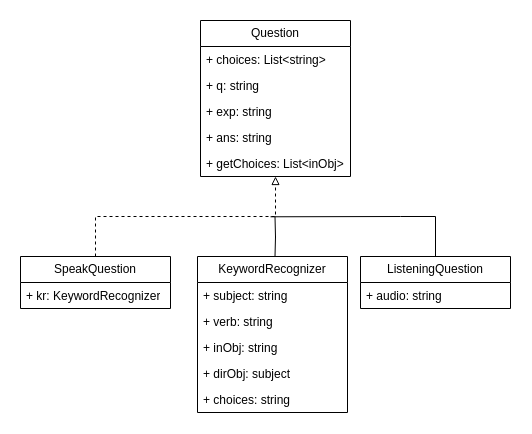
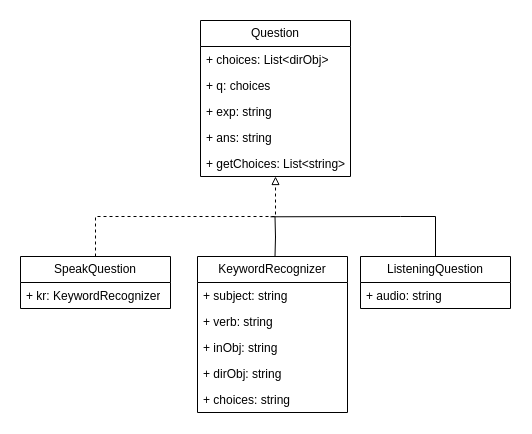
(274, 61) -> (274, 61)
(237, 87) -> (241, 87)
(277, 172) -> (277, 172)
(254, 375) -> (249, 375)
